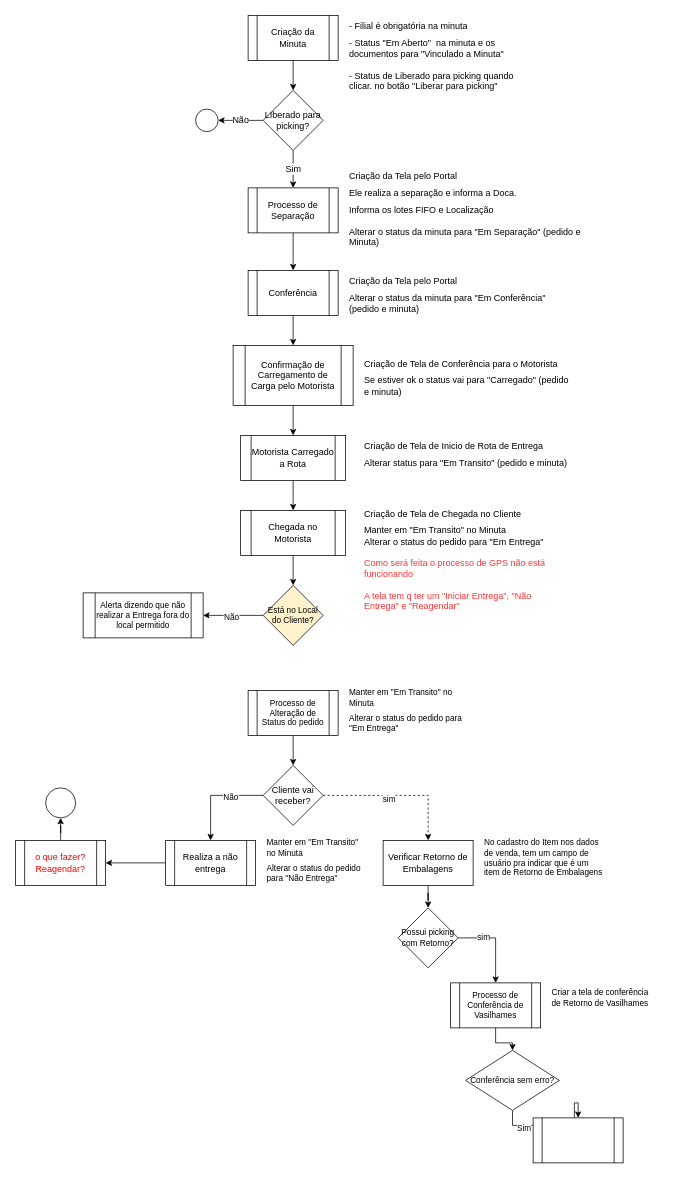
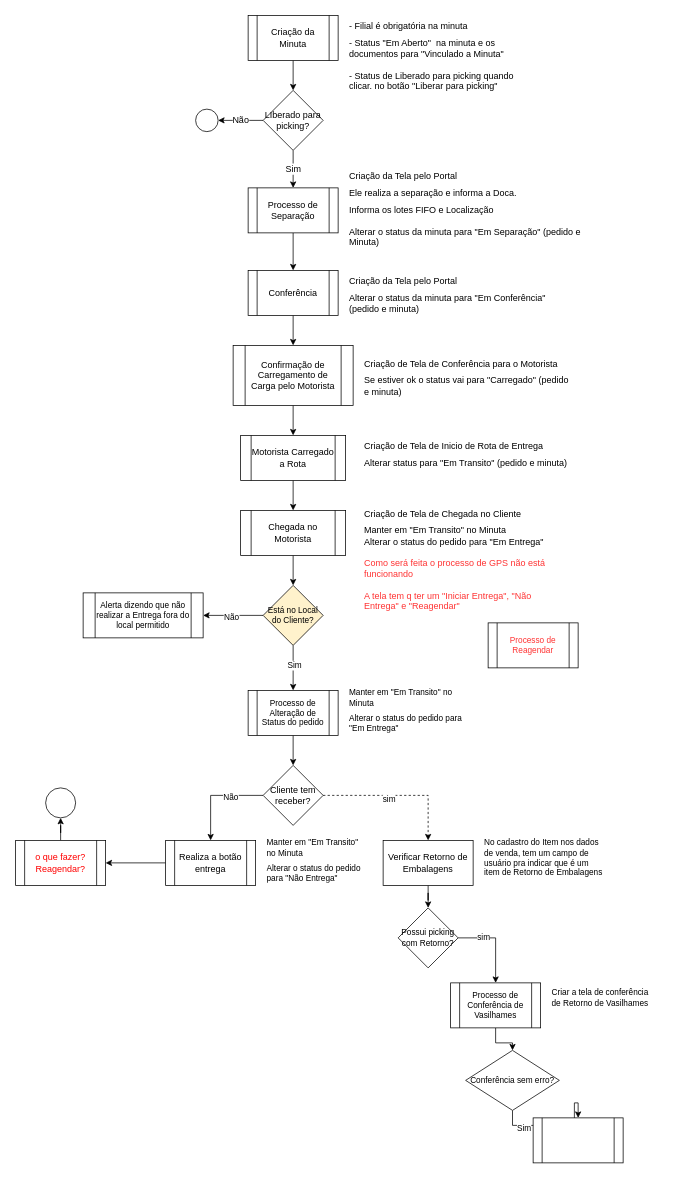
none -> (533, 645)
none -> (293, 664)
(293, 795) -> (293, 795)
(210, 863) -> (210, 863)
